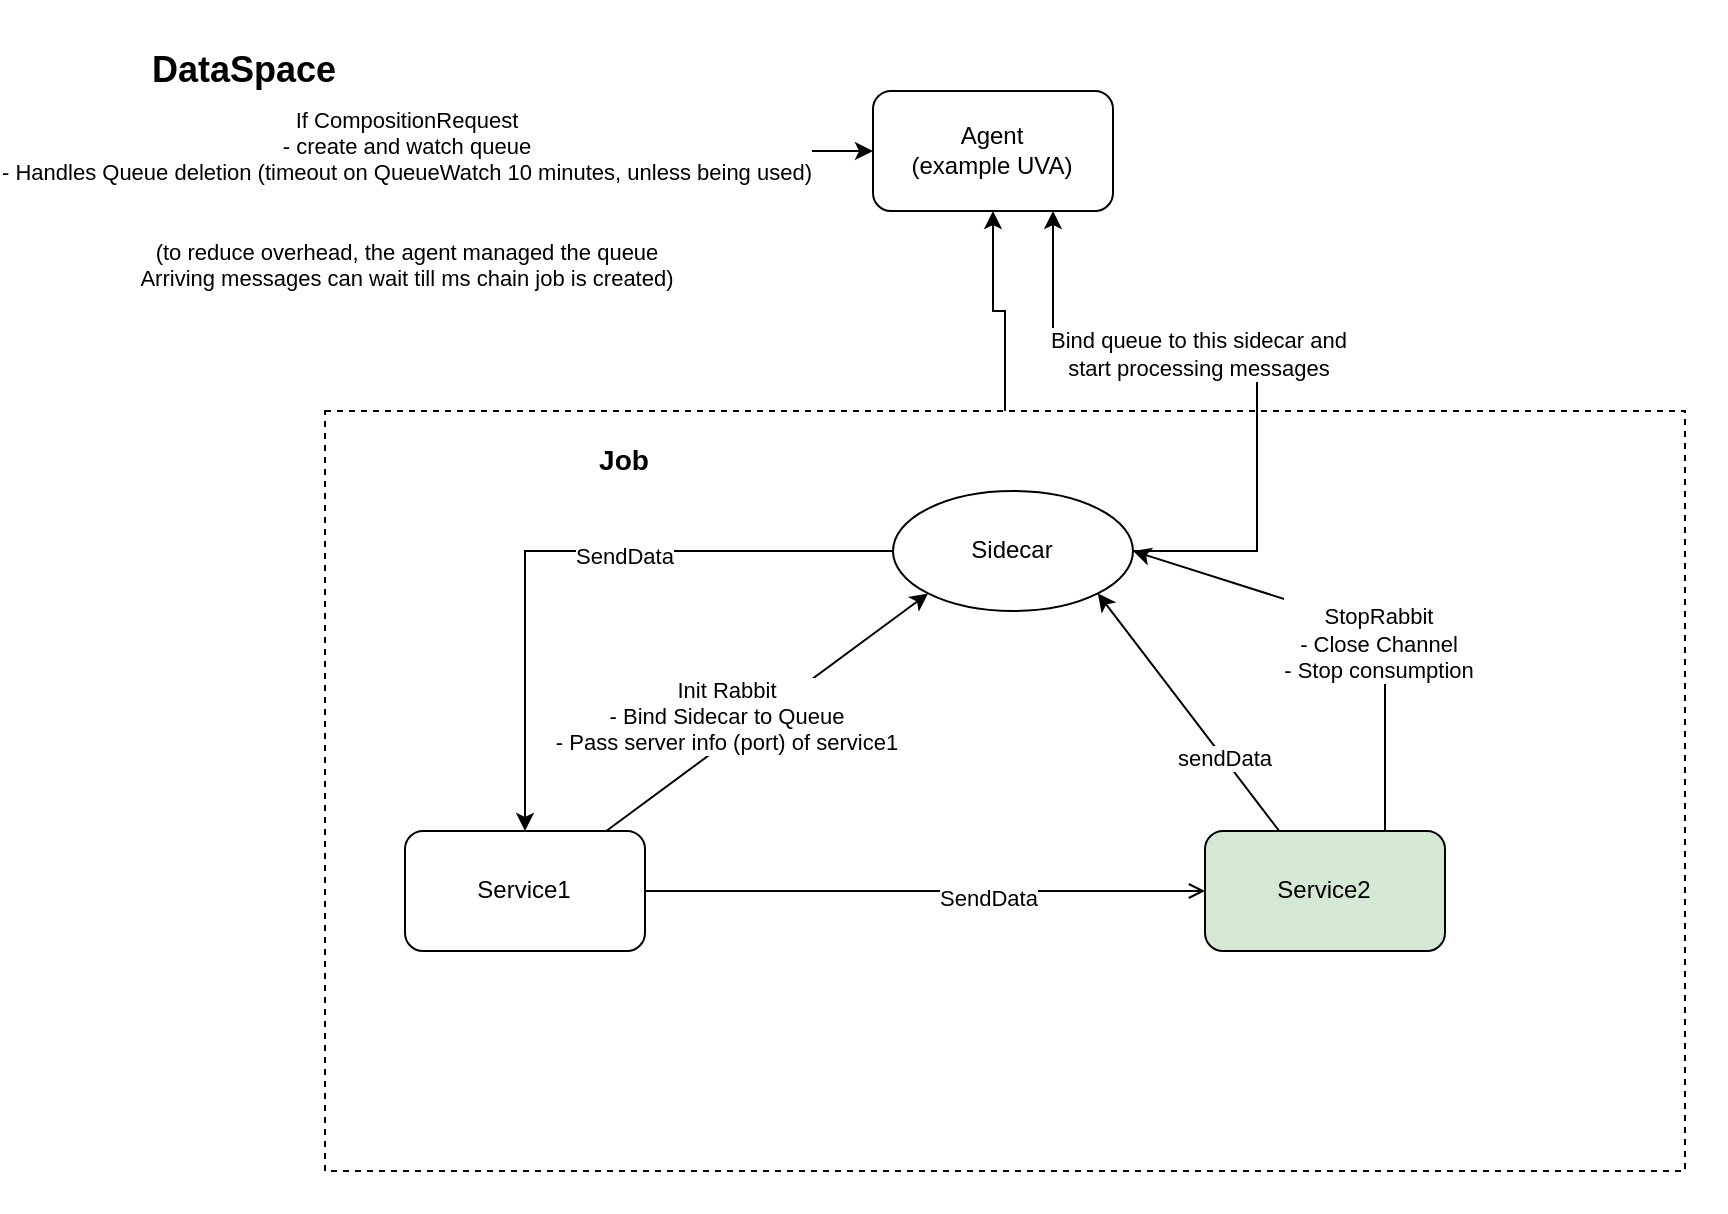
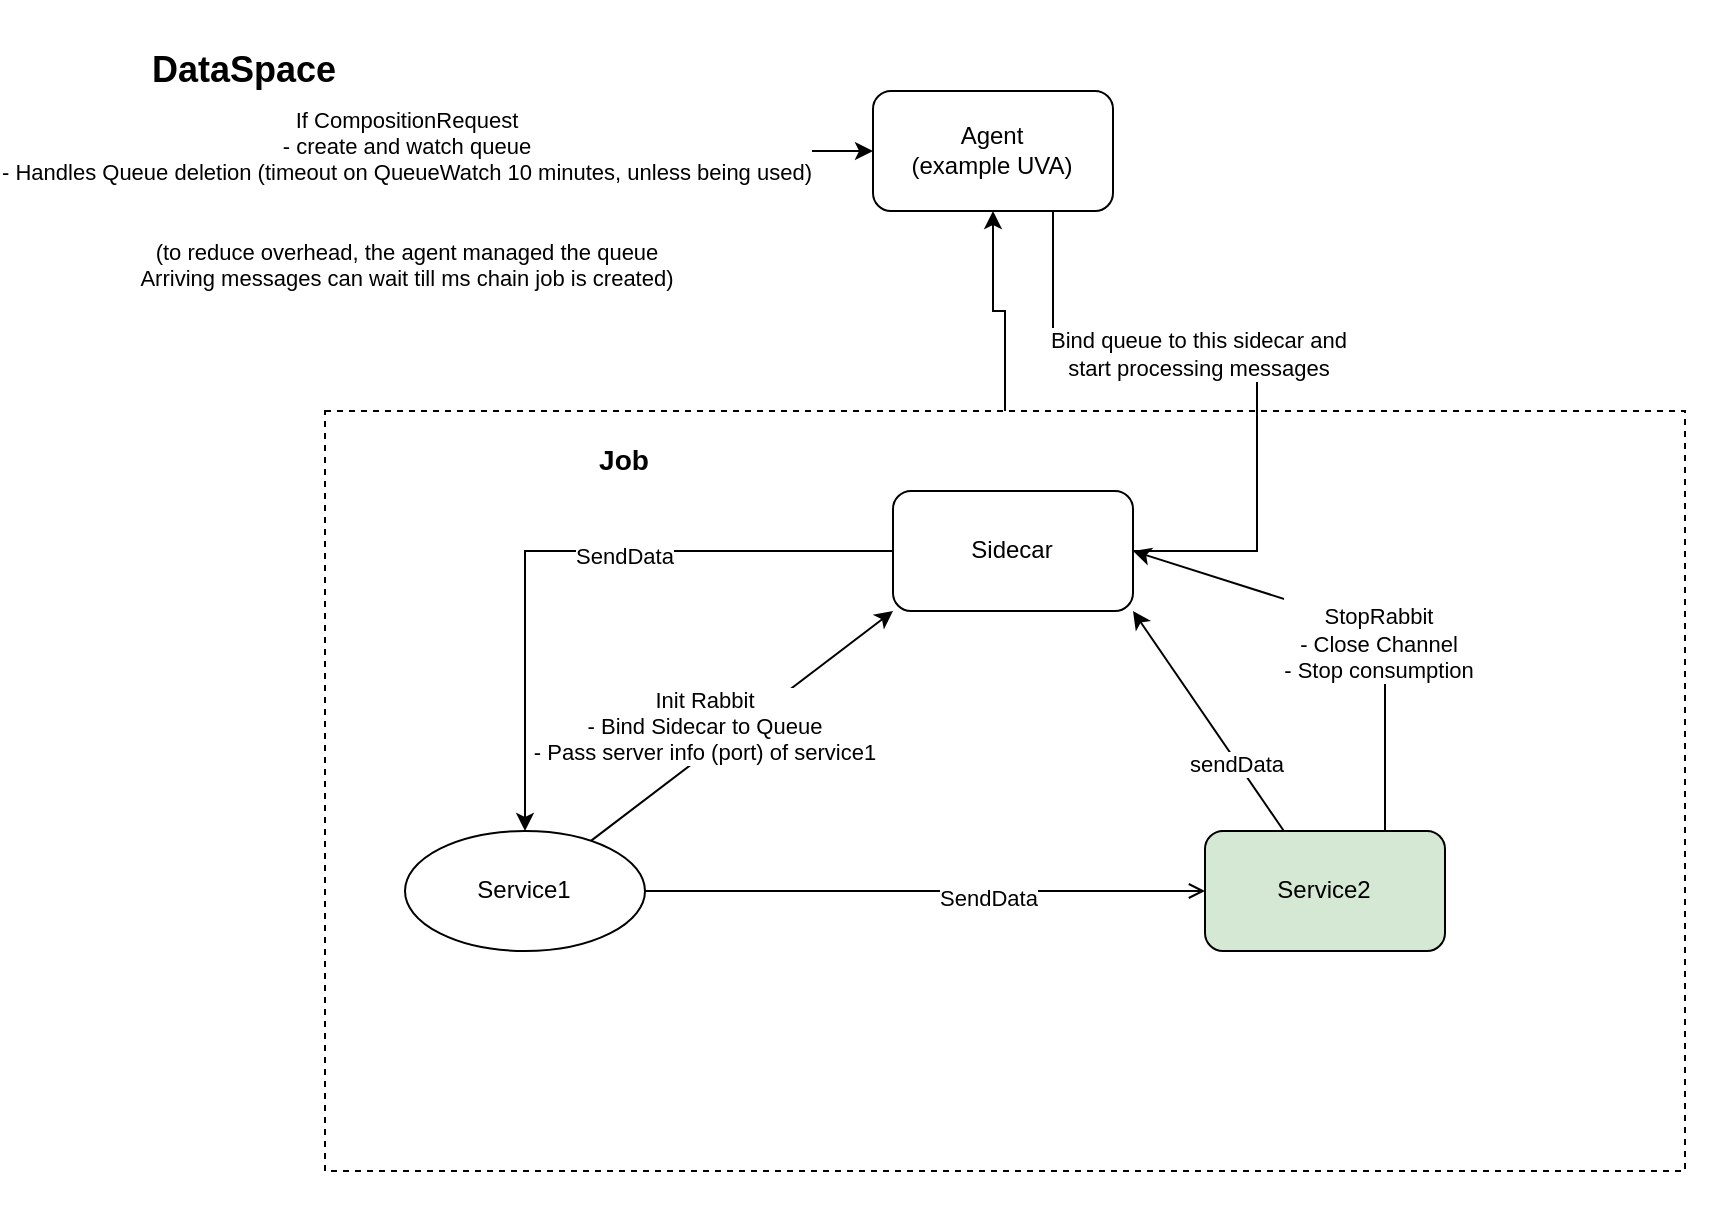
(1053, 226) -> (1053, 220)
(1013, 551) -> (1013, 551)
(525, 891) -> (525, 891)
